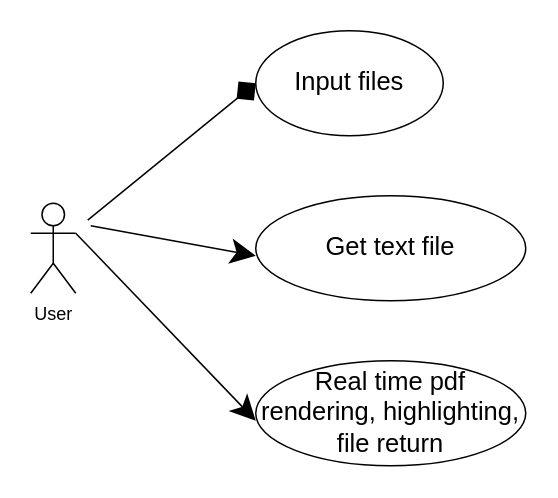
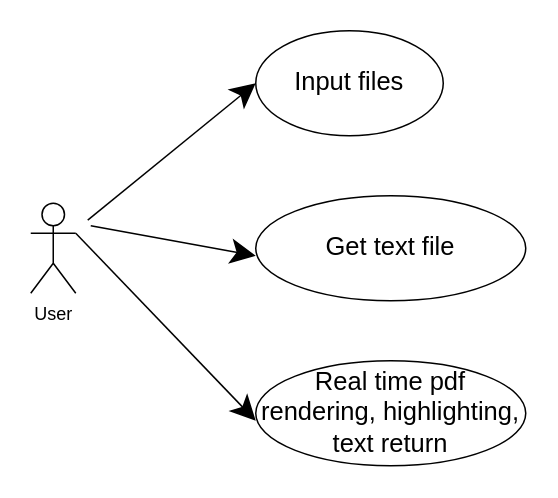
(237, 99) -> (238, 97)
(391, 413) -> (391, 413)
